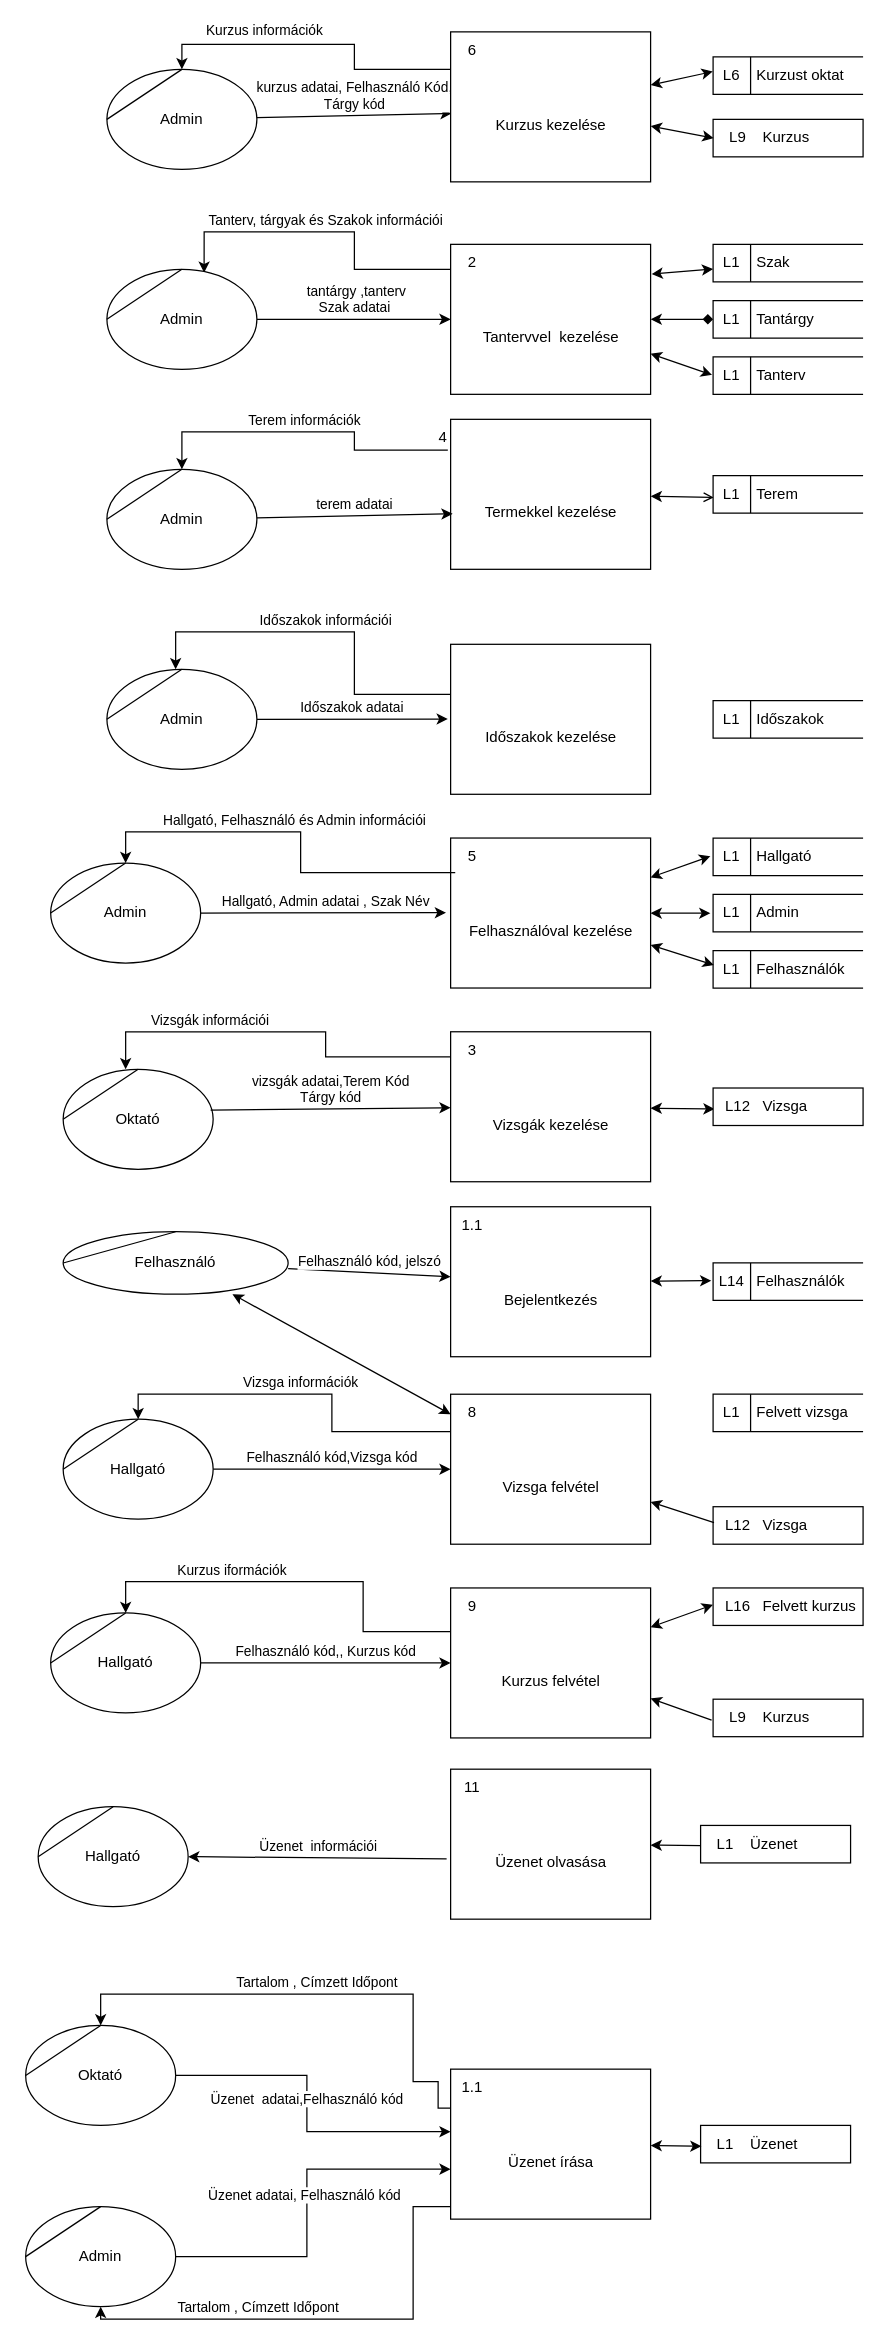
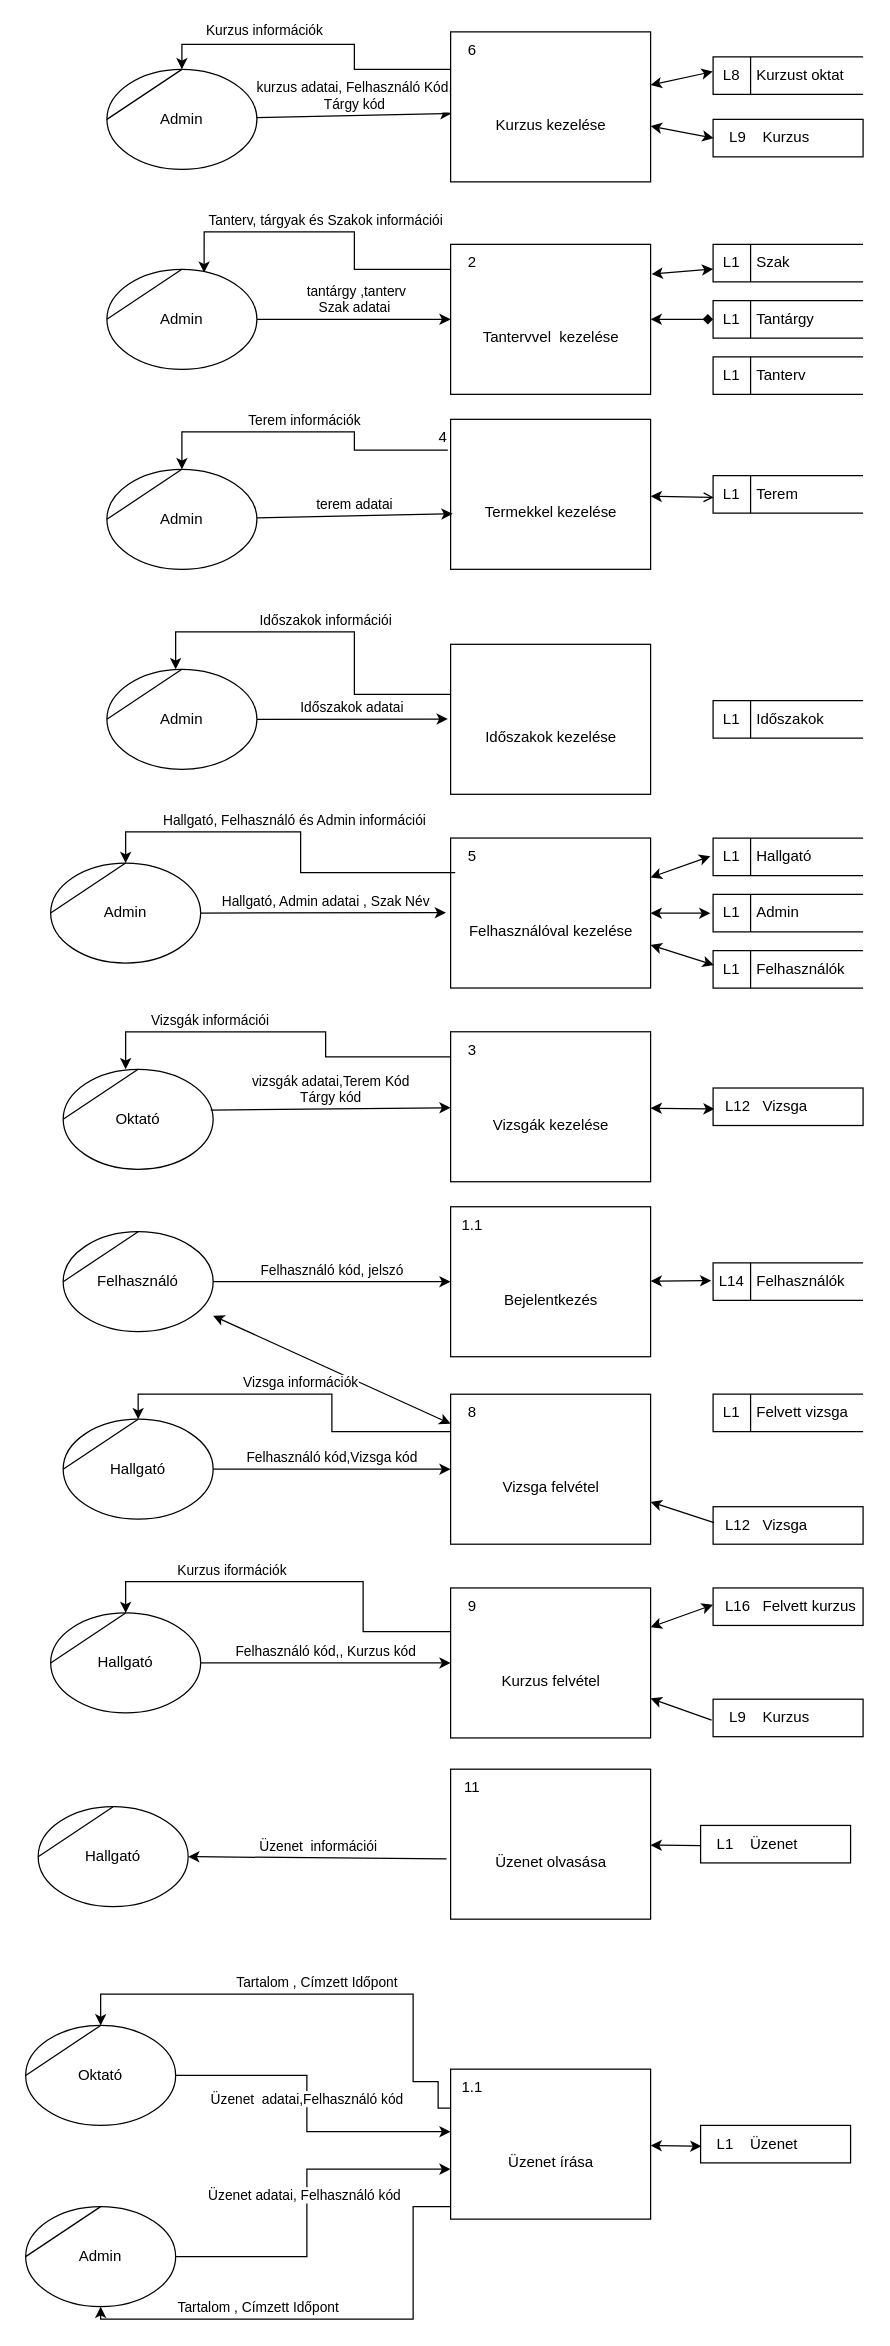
(732, 76) -> (732, 76)
(681, 364) -> none
(176, 1263) -> (138, 1282)
